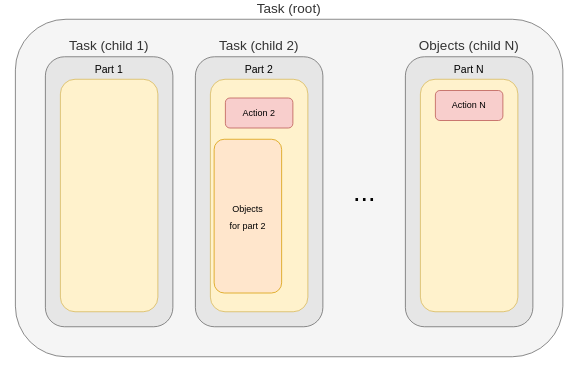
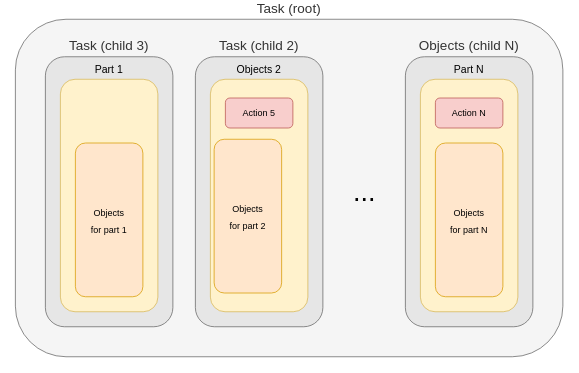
(109, 46) -> (109, 46)
(259, 69) -> (259, 69)
(469, 105) -> (469, 113)
(259, 113) -> (259, 113)
none -> (109, 220)
none -> (469, 220)
